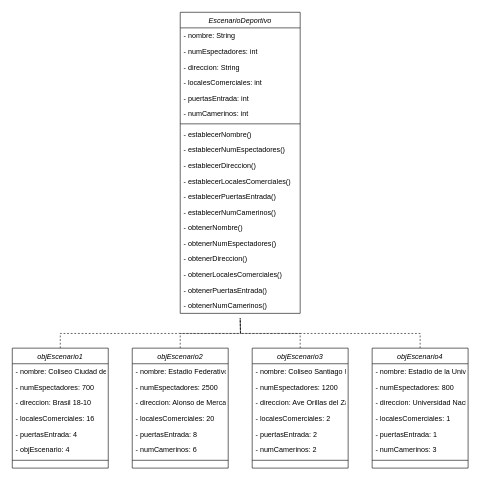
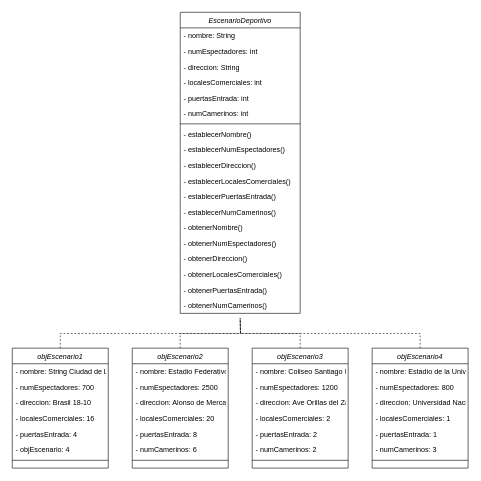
(72, 372) -> (71, 372)
